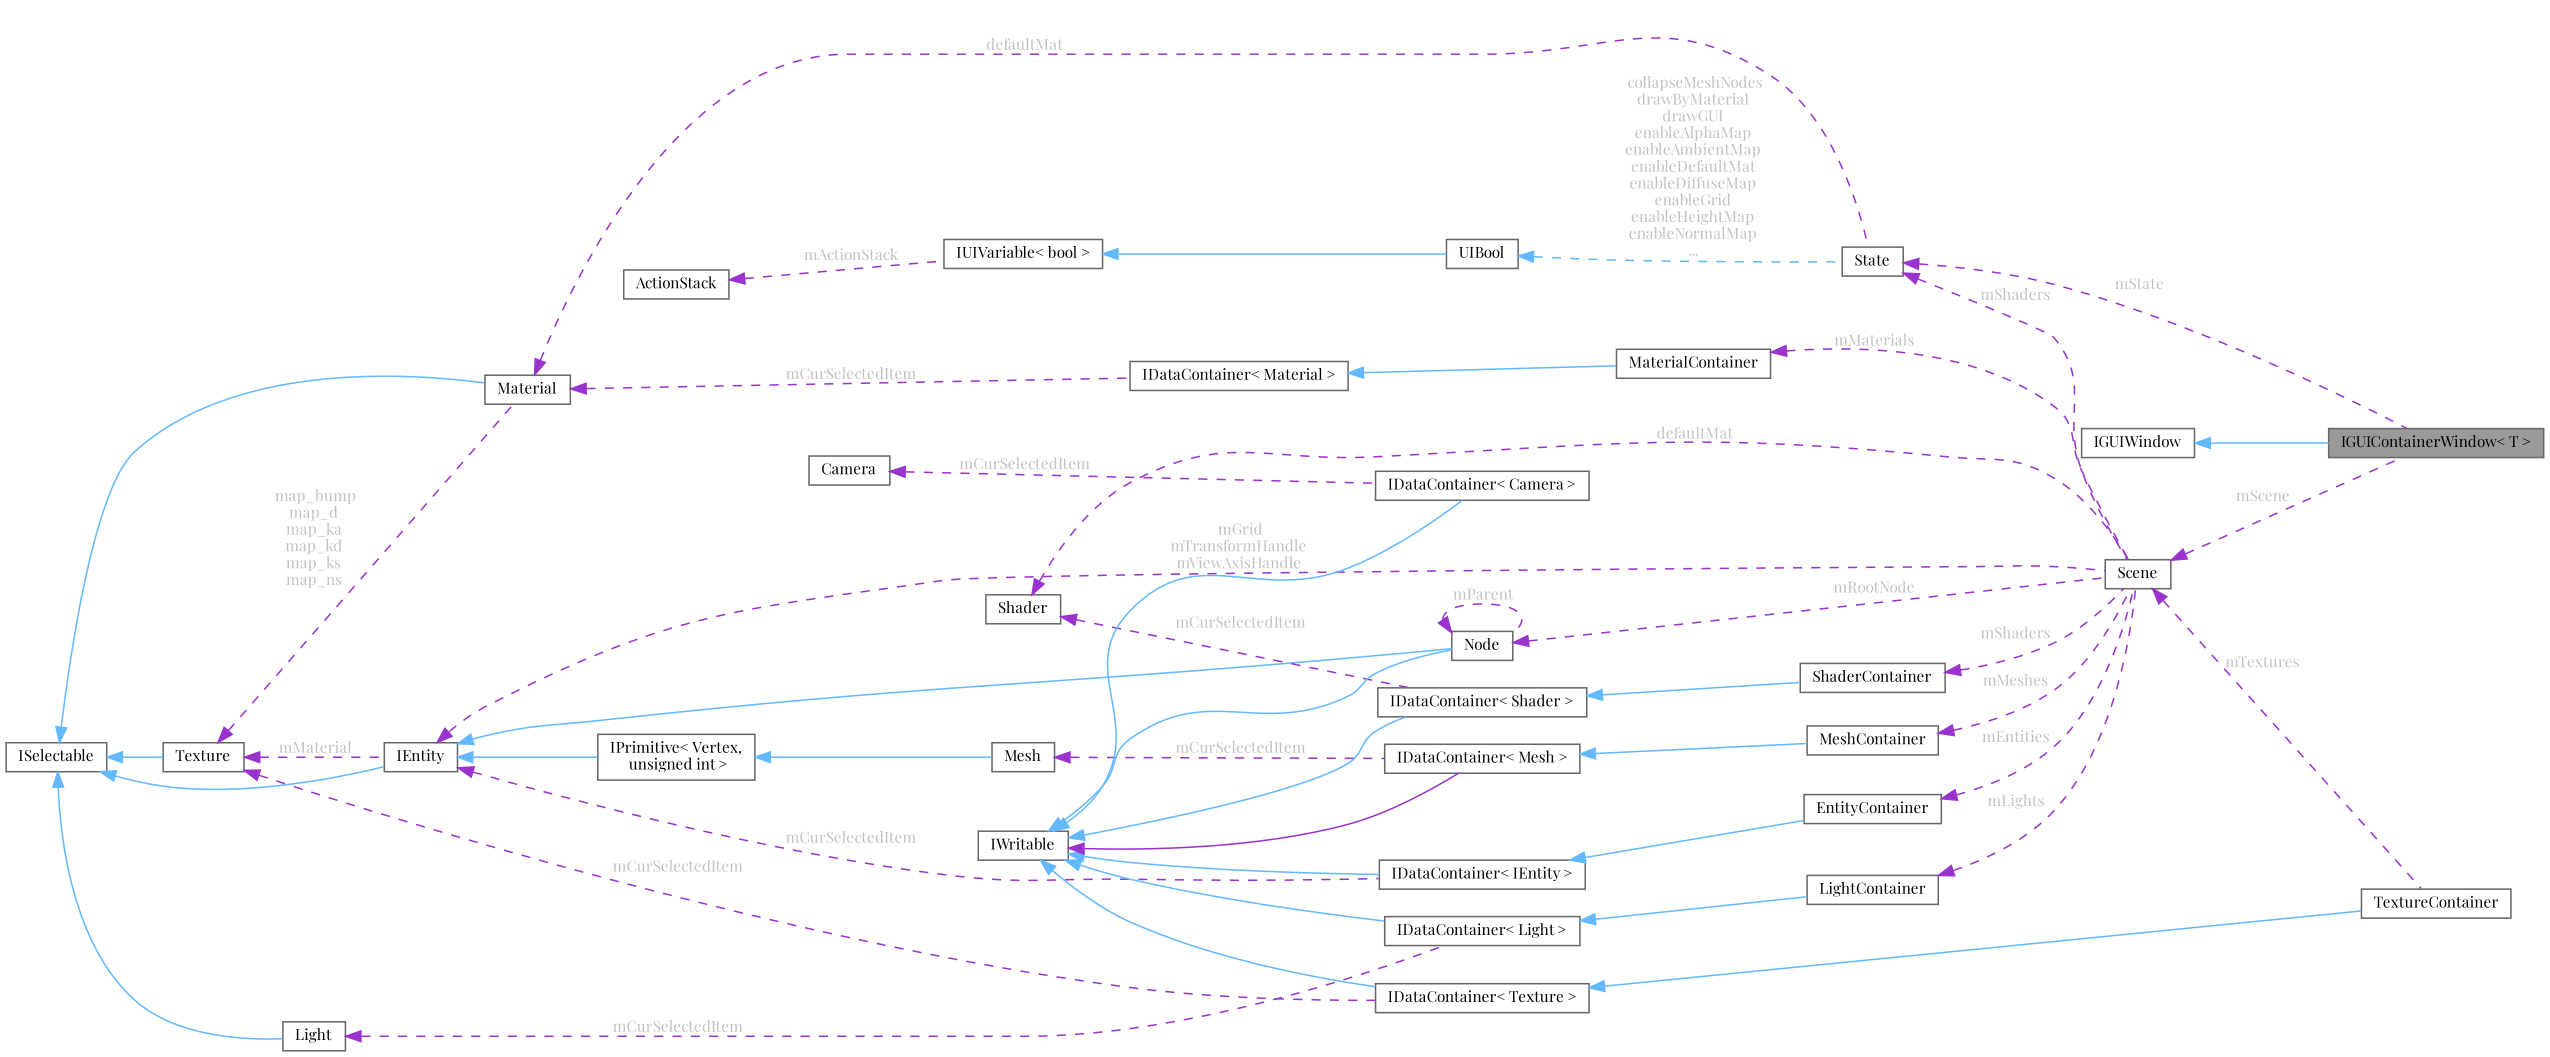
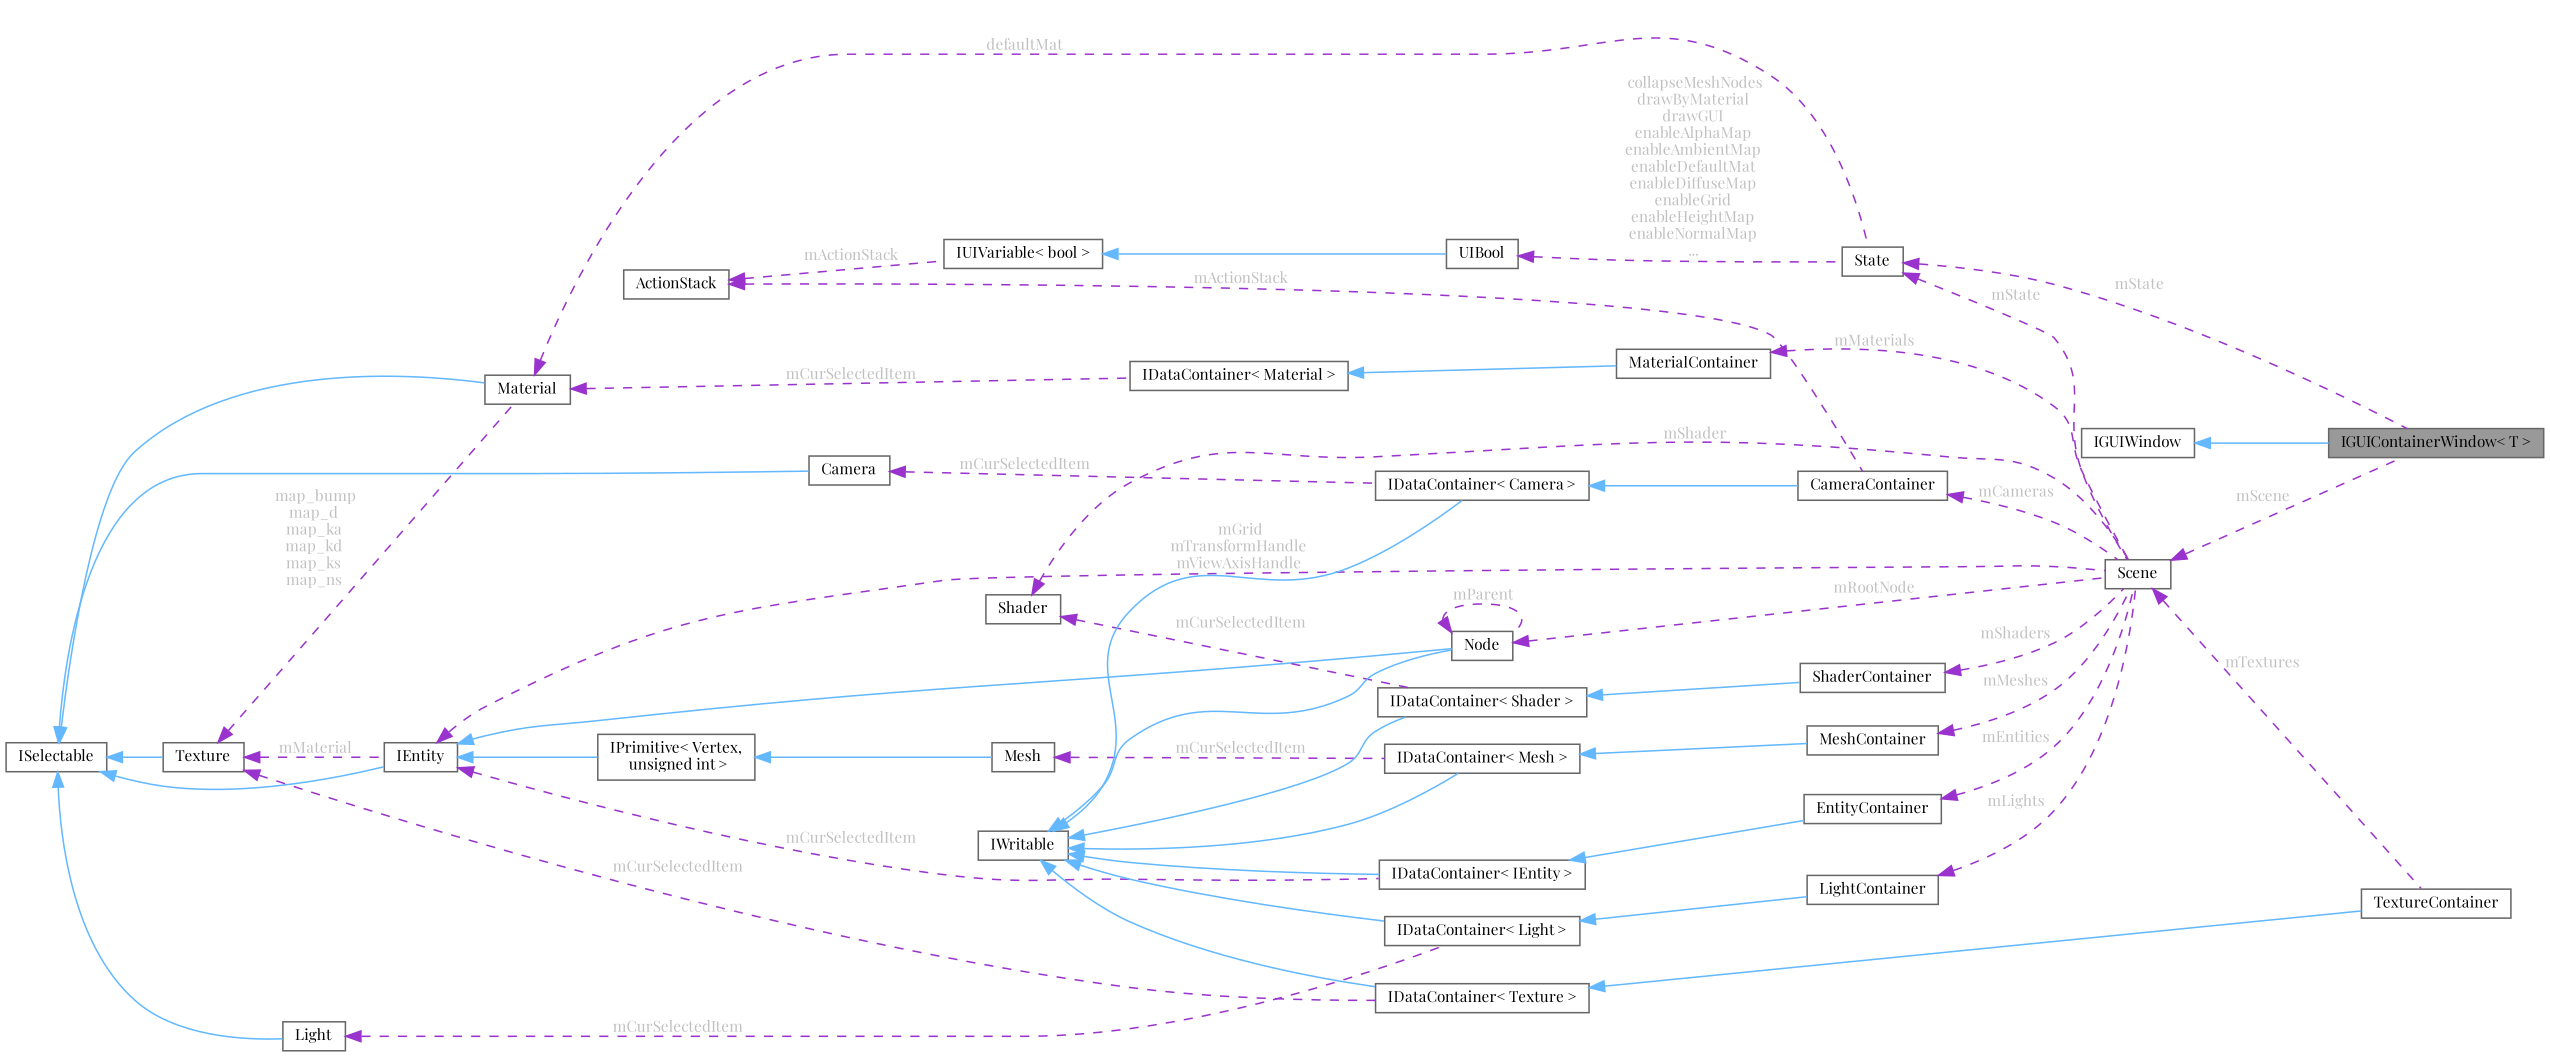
(1688, 261) -> (1688, 261)
(2015, 296) -> (2015, 296)
(1694, 435) -> (1694, 435)
none -> (347, 474)
none -> (1873, 486)
(1277, 839) -> (1277, 839)
